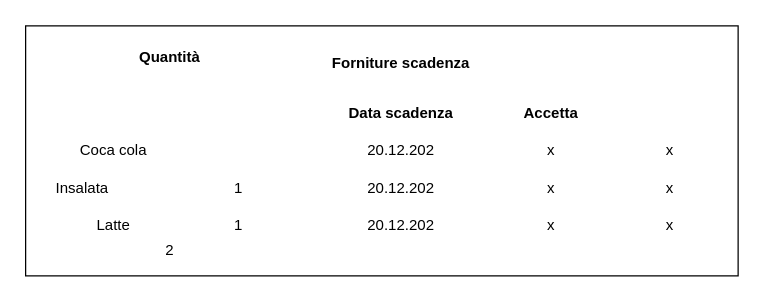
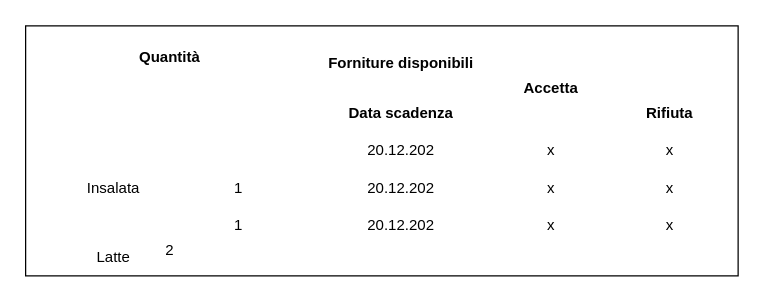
(401, 63) -> (401, 63)
(551, 113) -> (551, 88)
none -> (669, 113)
(113, 151) -> none
(82, 188) -> (113, 188)
(113, 226) -> (113, 257)
